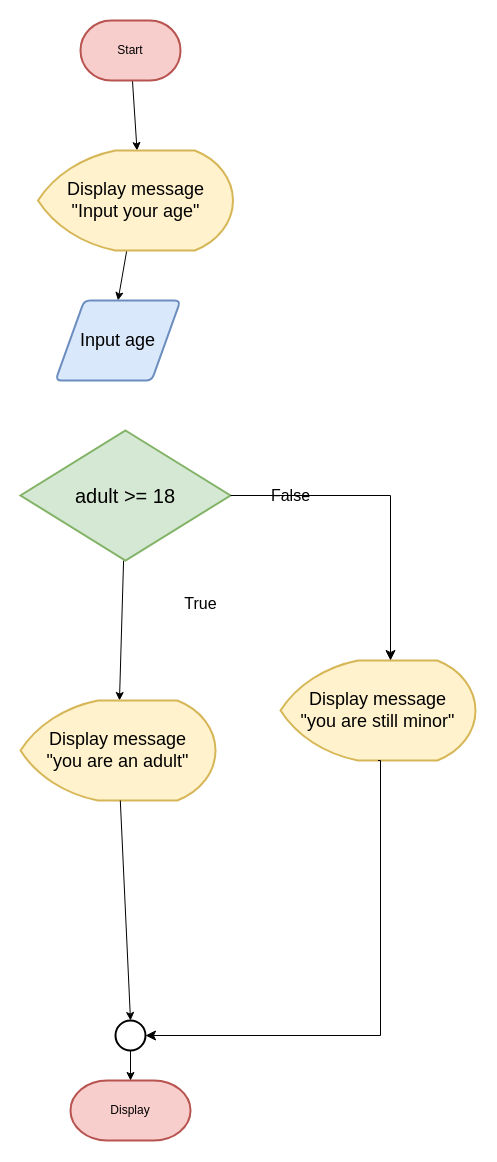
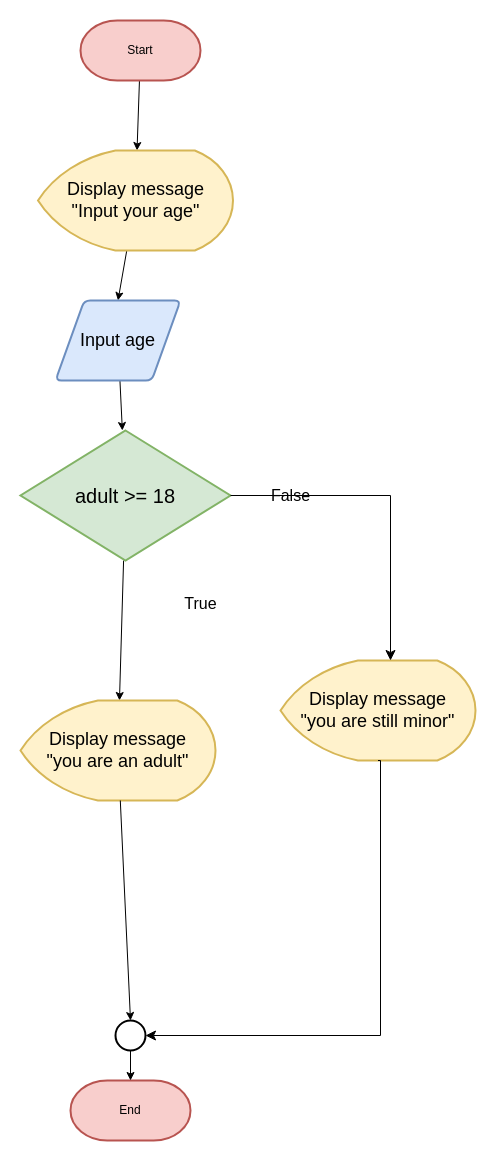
(131, 51) -> (141, 51)
none -> (121, 402)
(131, 1111) -> (131, 1111)
